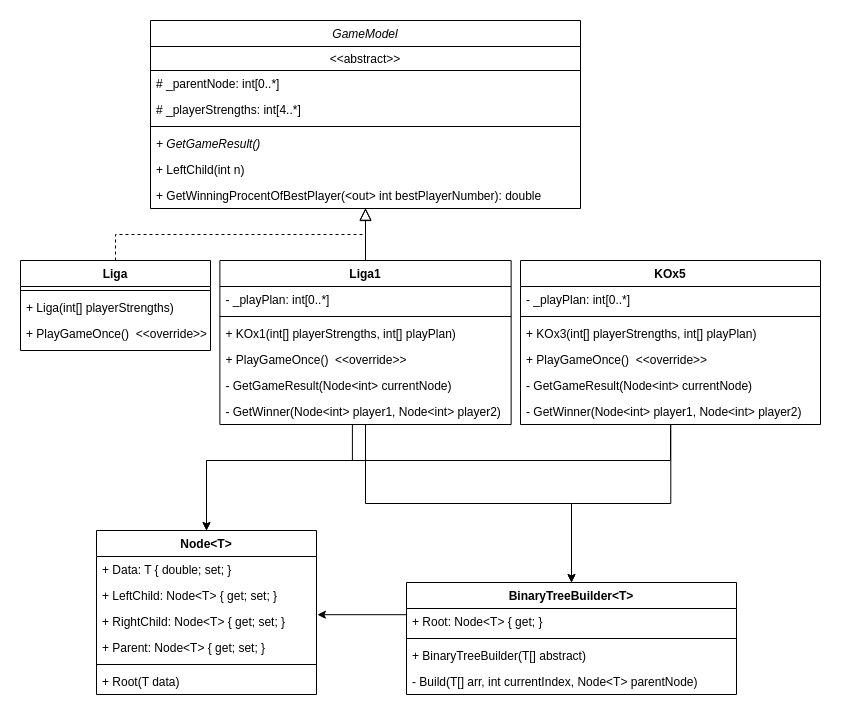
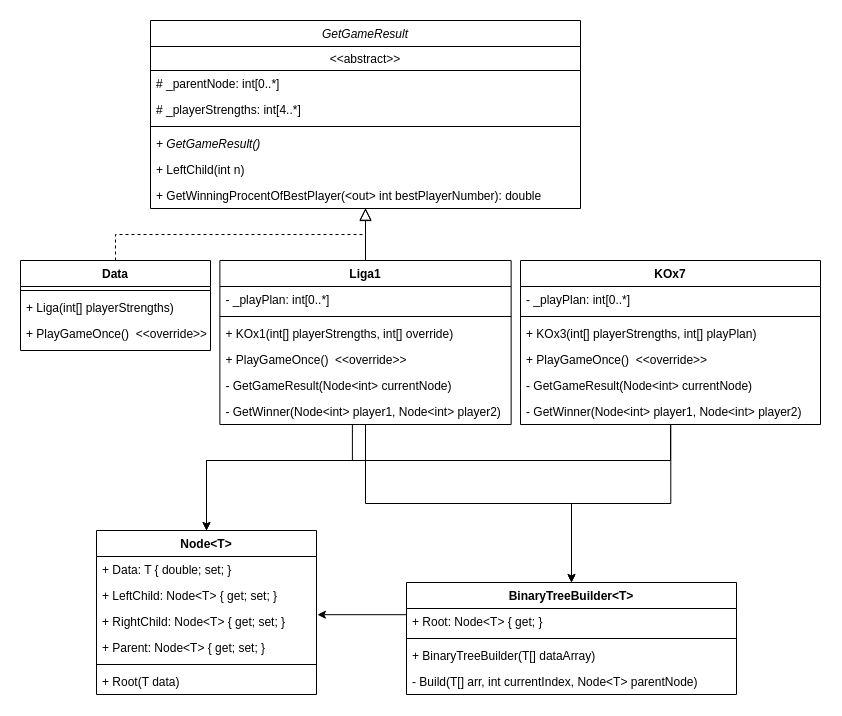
(365, 34) -> (365, 34)
(115, 274) -> (115, 274)
(670, 274) -> (670, 274)
(361, 334) -> (363, 334)
(515, 656) -> (518, 656)
